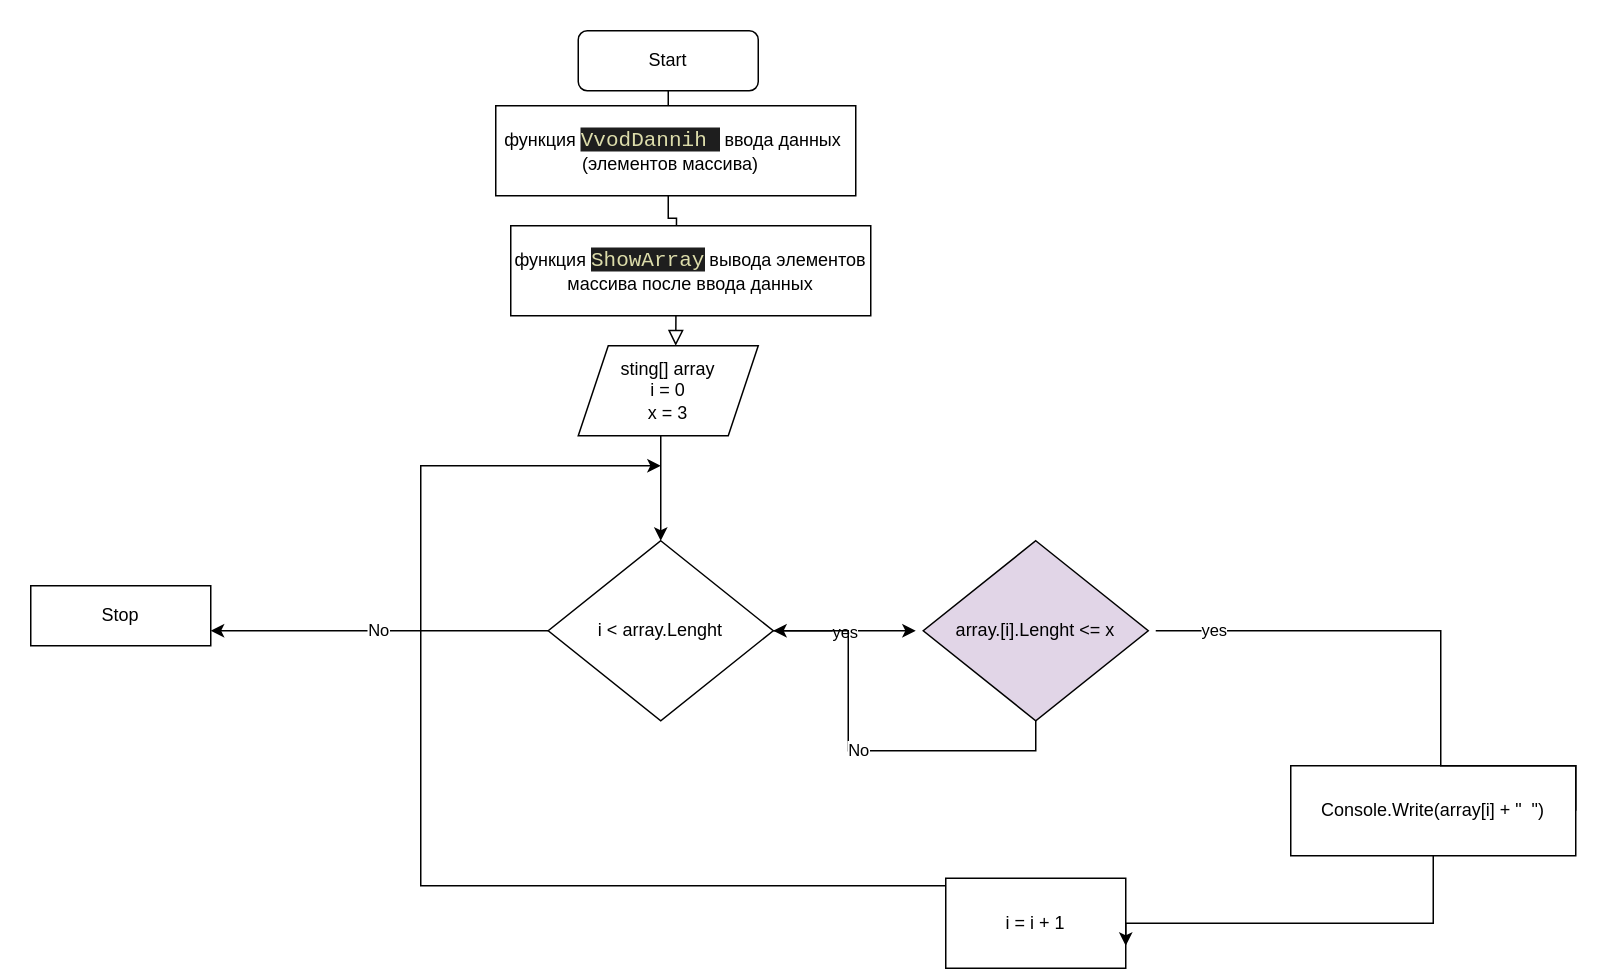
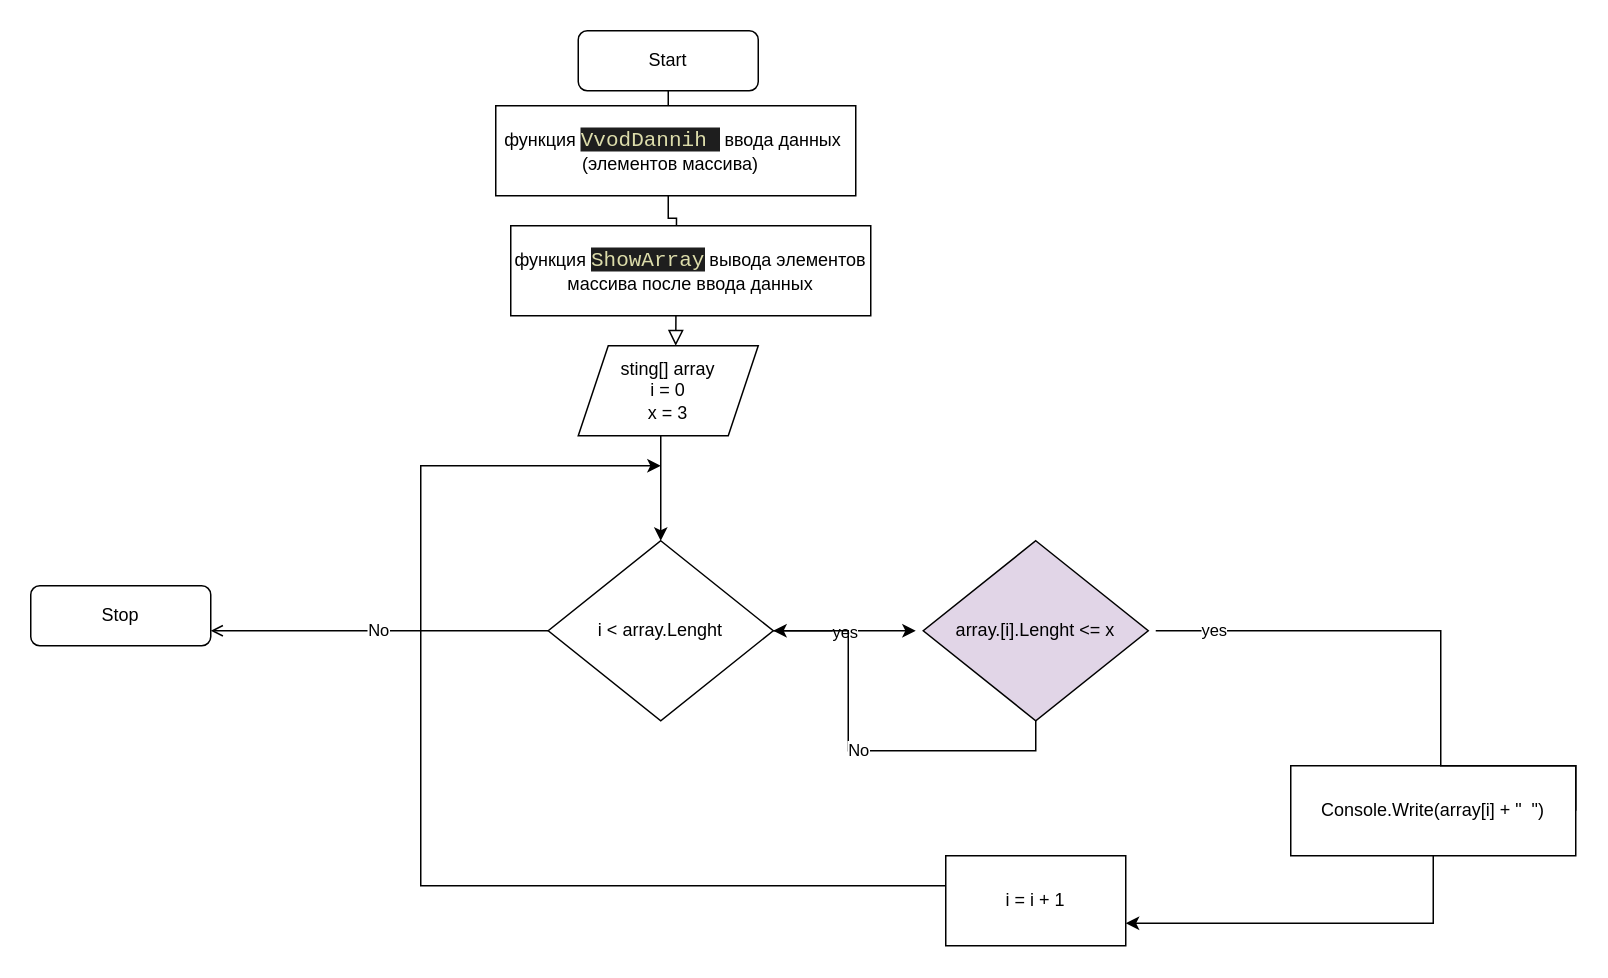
(121, 616) -> (121, 616)
(222, 631) -> (219, 631)
(1036, 923) -> (1036, 901)
